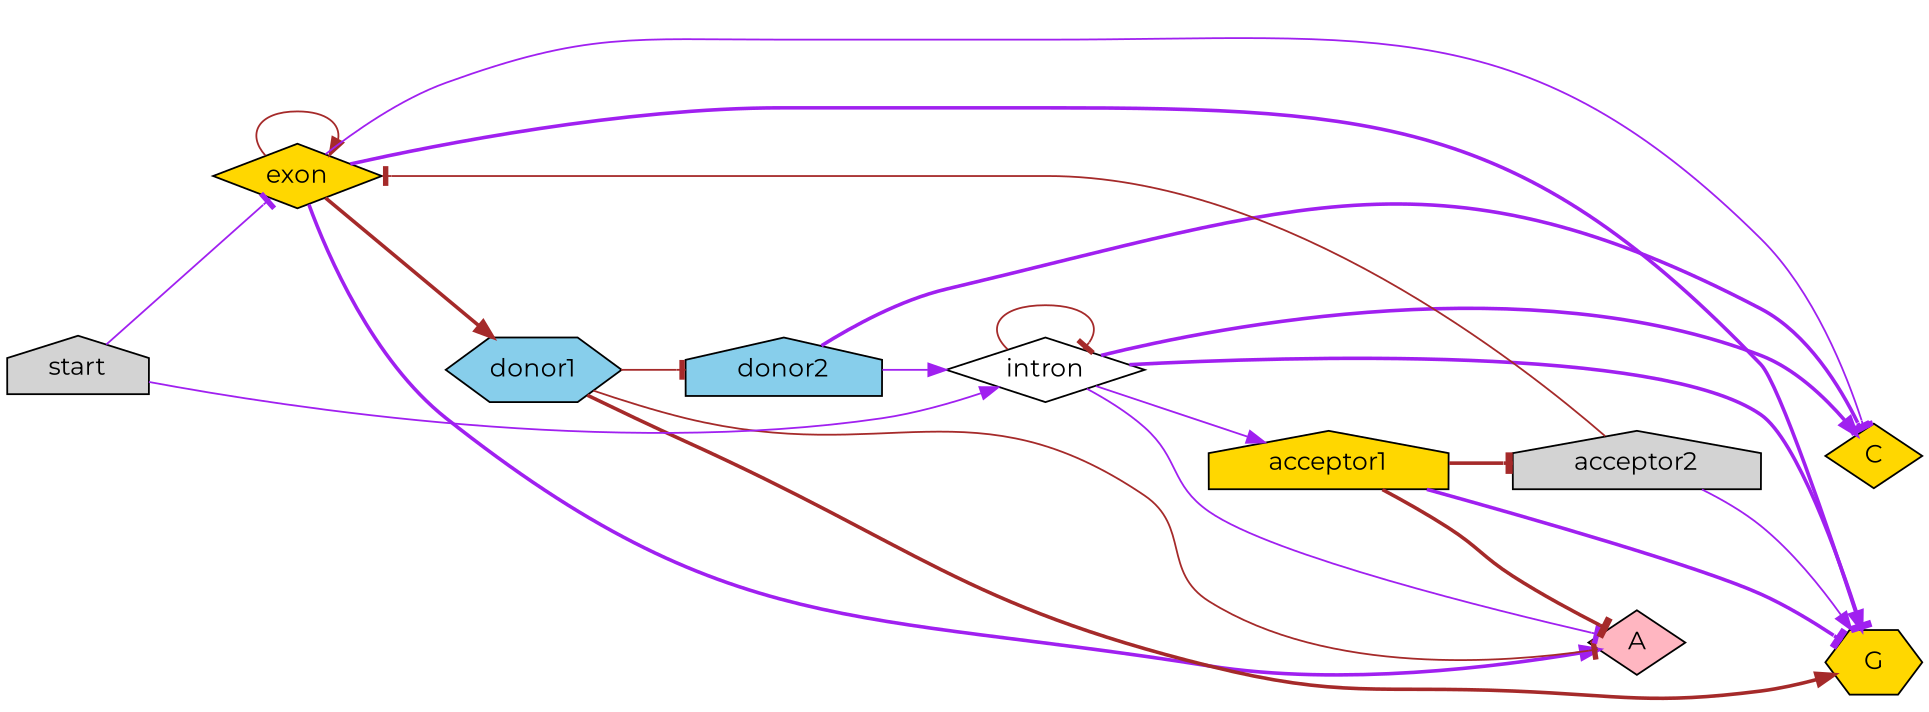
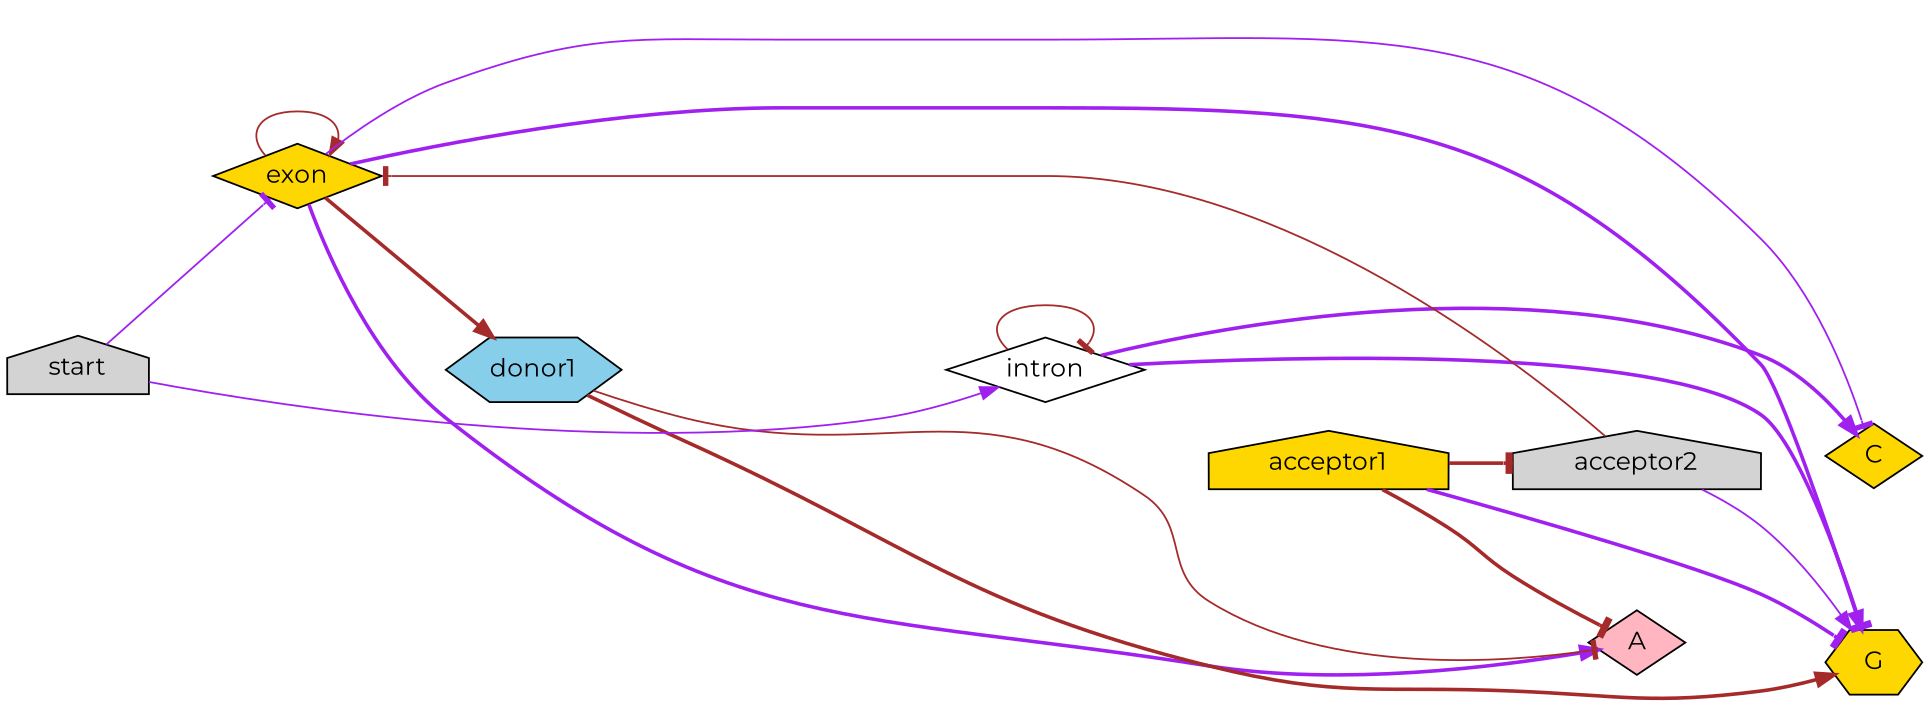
(784, 370) -> none
(1172, 411) -> none
(1312, 556) -> none
